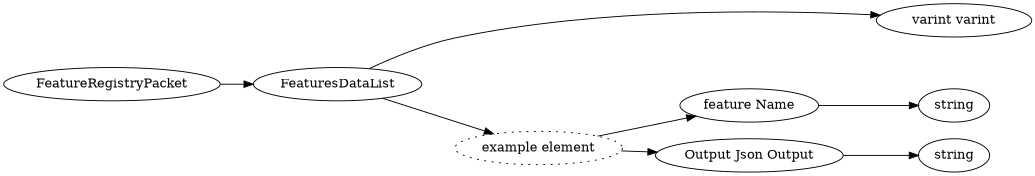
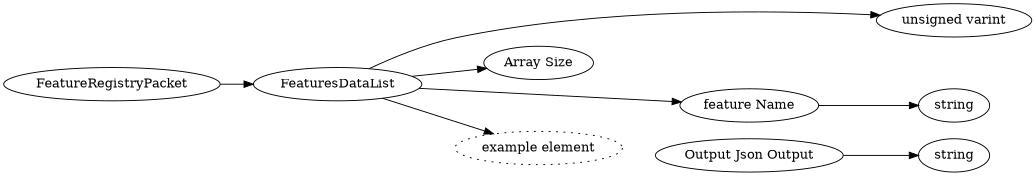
(954, 20) -> (954, 20)
none -> (539, 63)
(642, 127) -> (546, 95)
(635, 151) -> none
